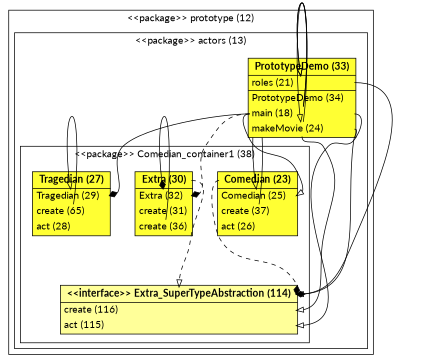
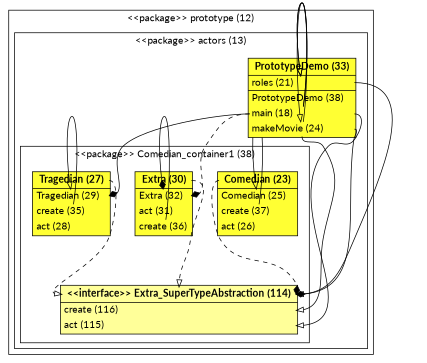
(298, 98) -> (298, 98)
(269, 154) -> none
(61, 211) -> (61, 211)
(163, 211) -> (156, 211)
none -> (104, 246)
